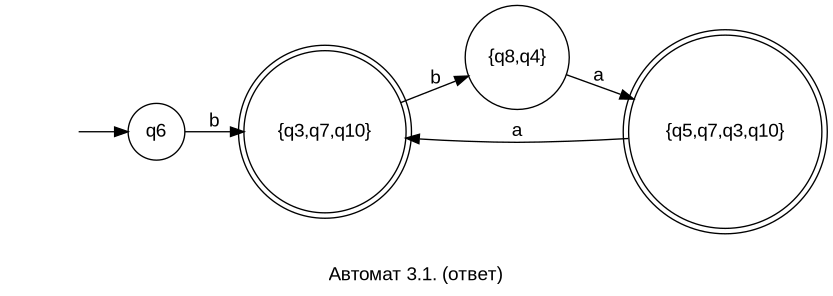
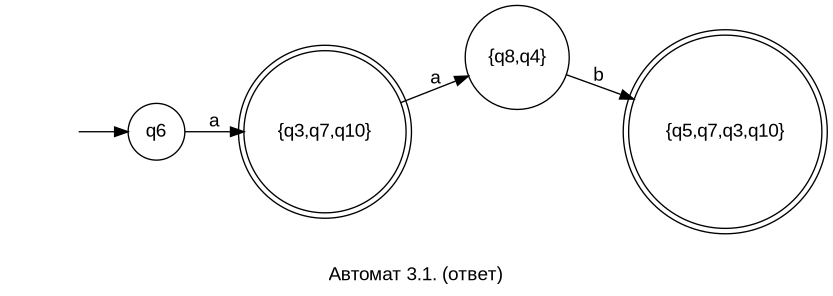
(599, 76) -> (599, 76)
(436, 78) -> (436, 78)
(214, 122) -> (214, 122)
(524, 142) -> none
